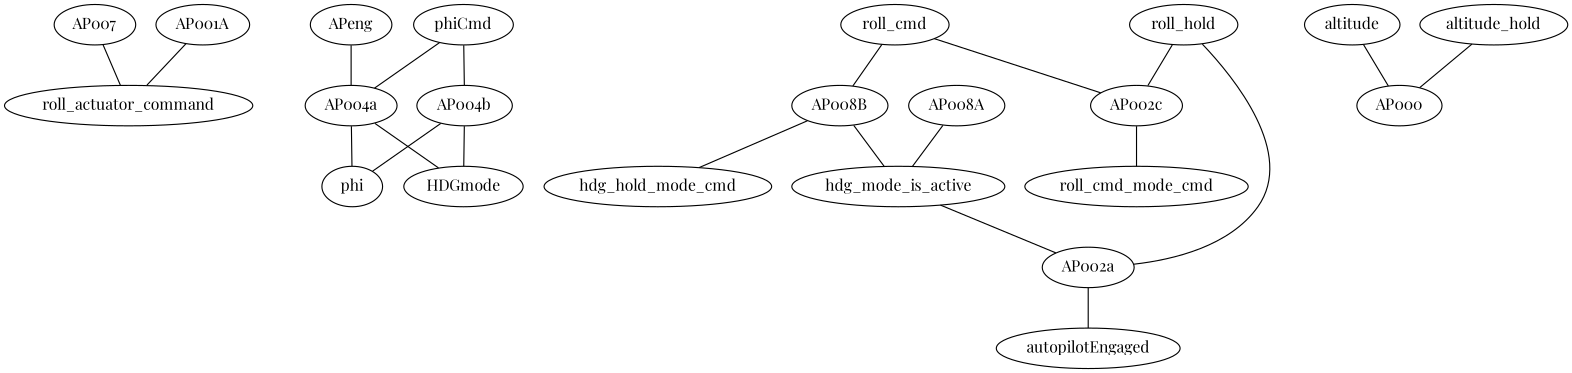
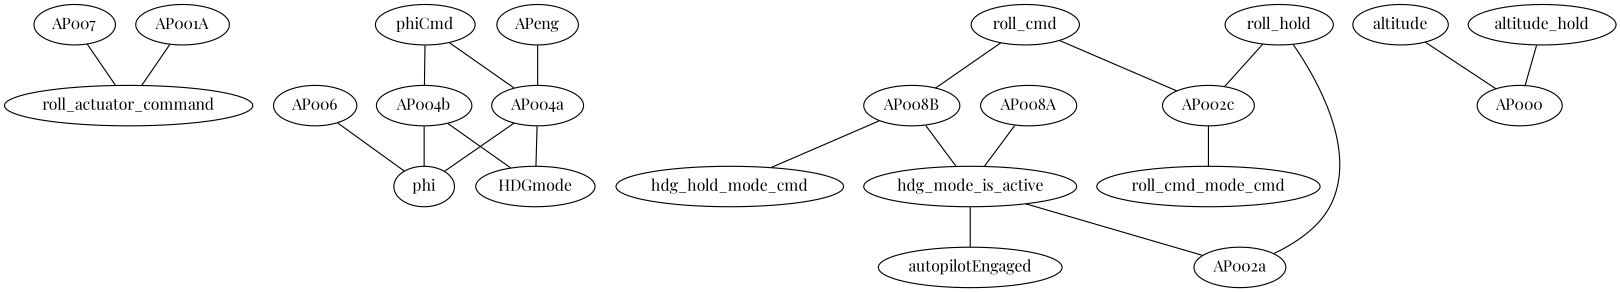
none -> (315, 106)
(1088, 308) -> (970, 227)
